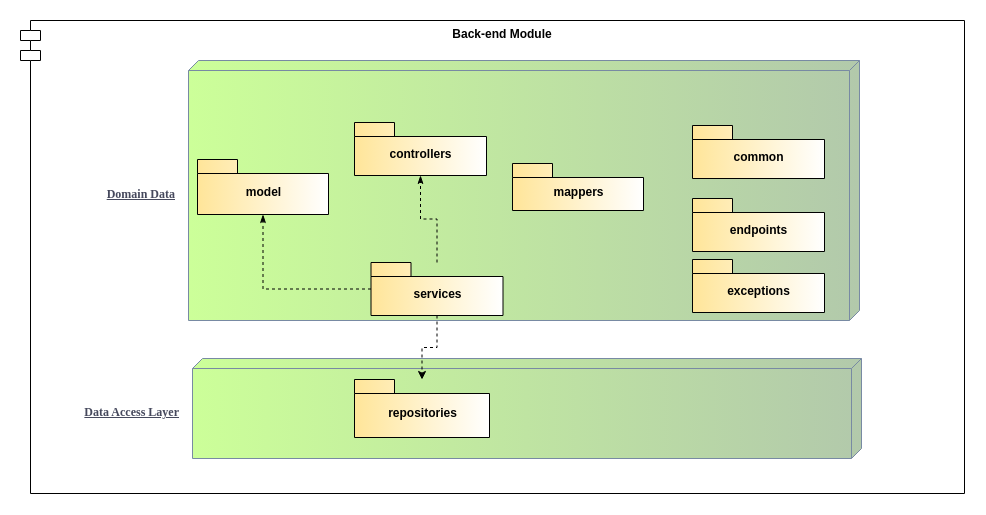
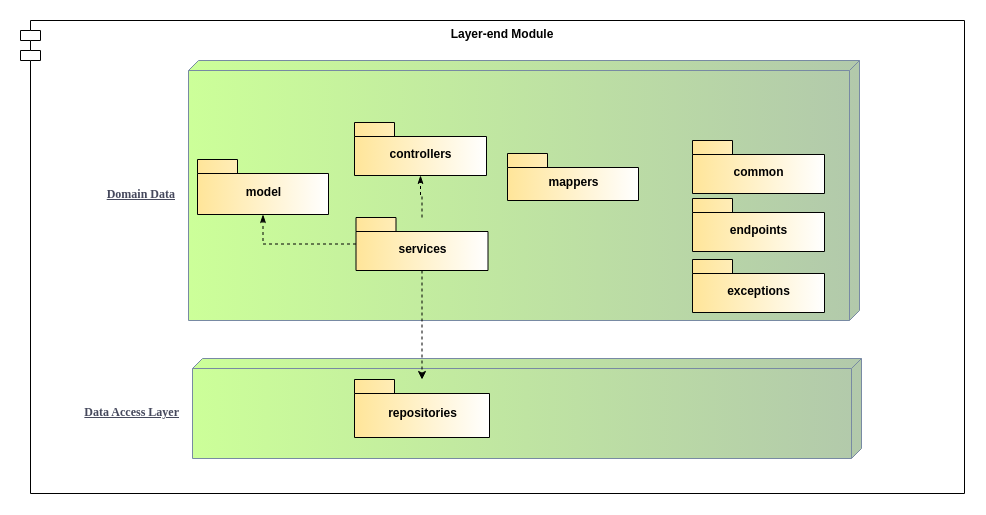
(502, 34) -> (502, 34)
(759, 152) -> (759, 167)
(578, 187) -> (573, 177)
(437, 289) -> (422, 244)
